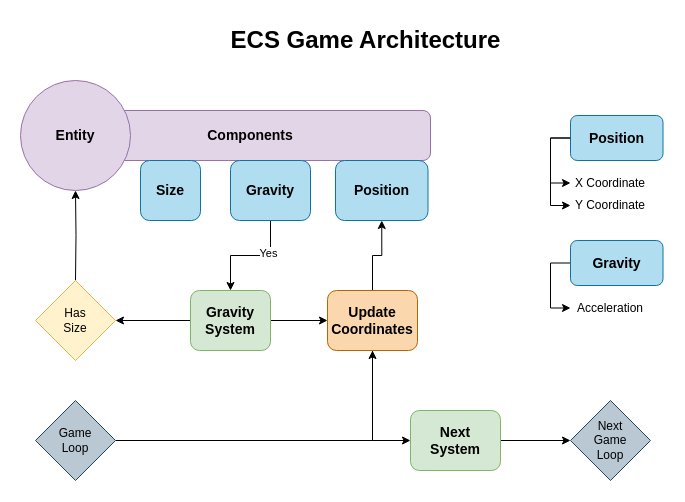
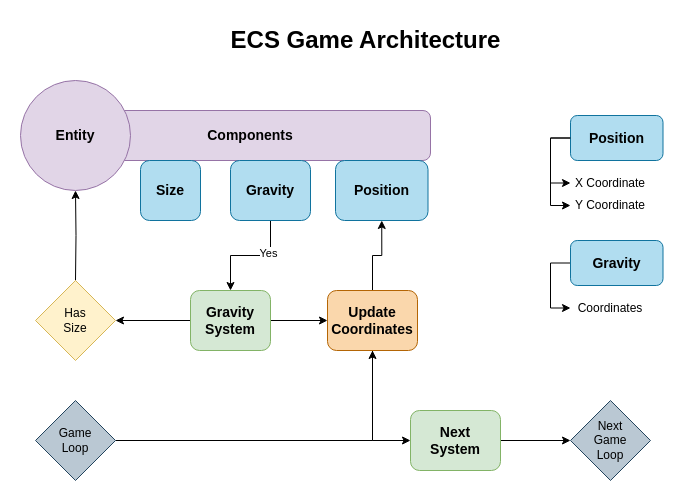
(611, 309) -> (611, 309)
